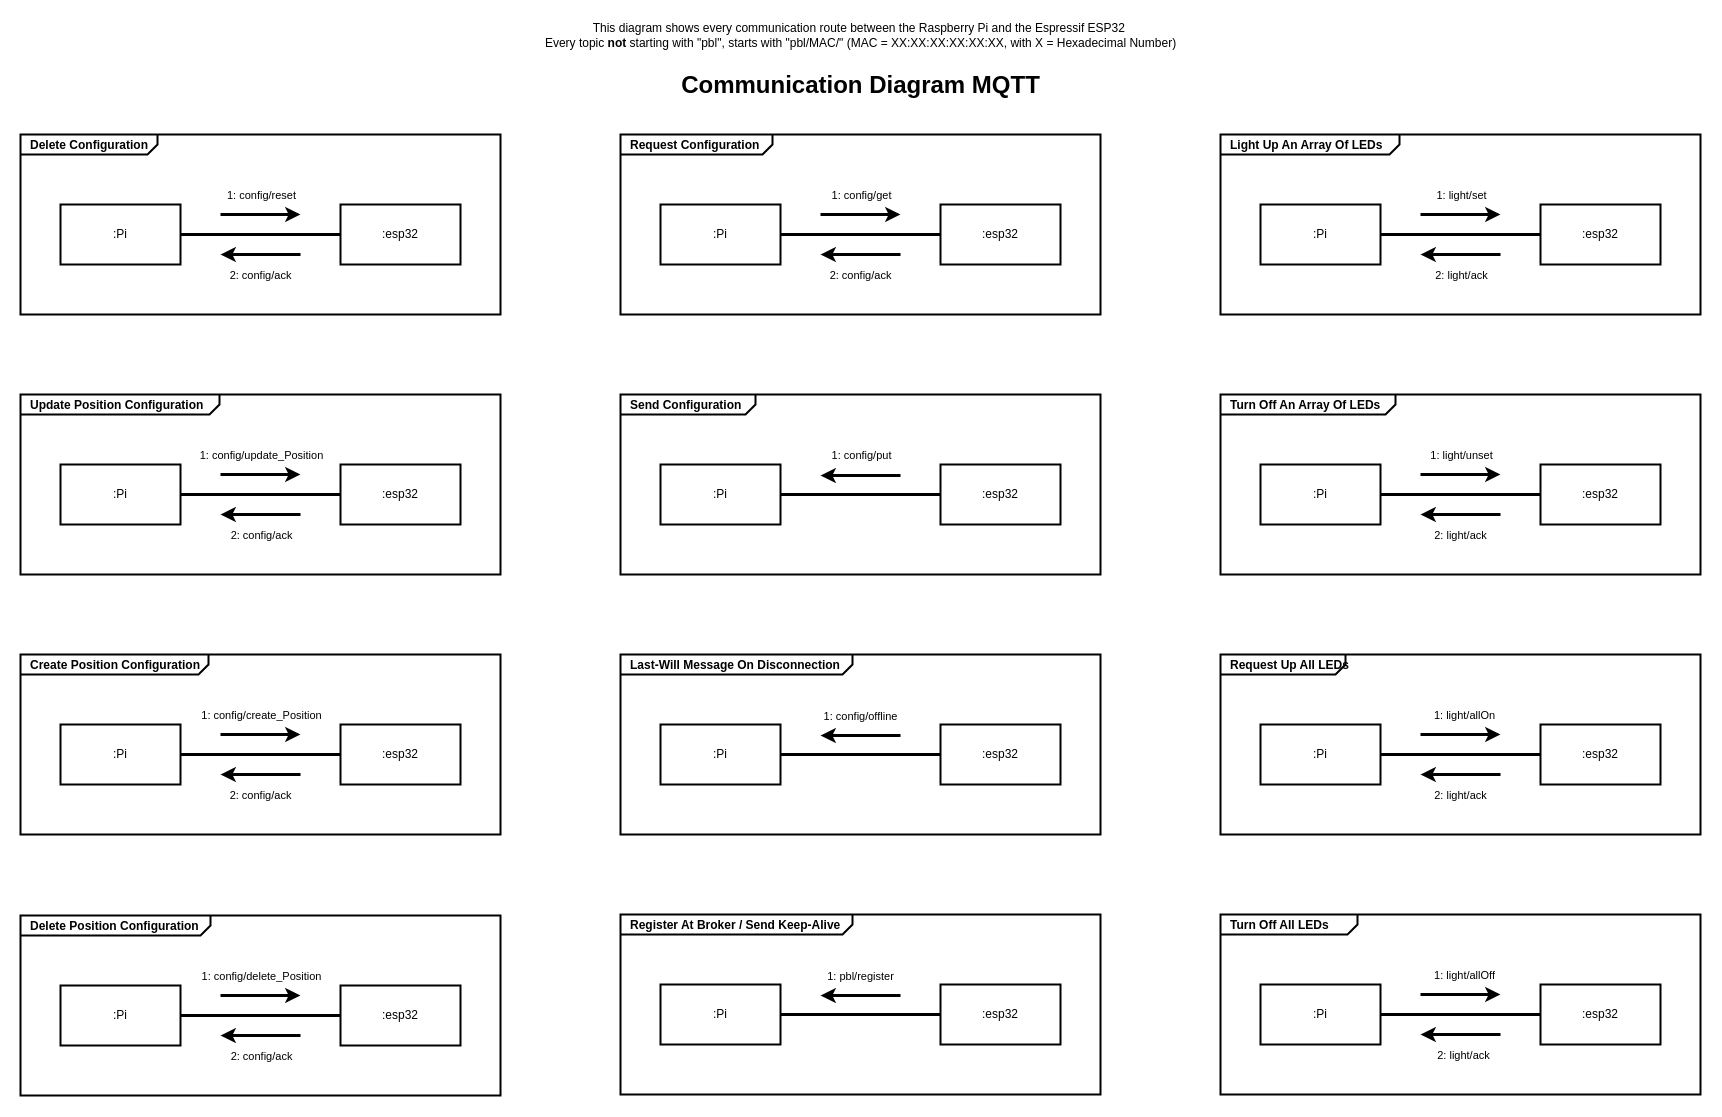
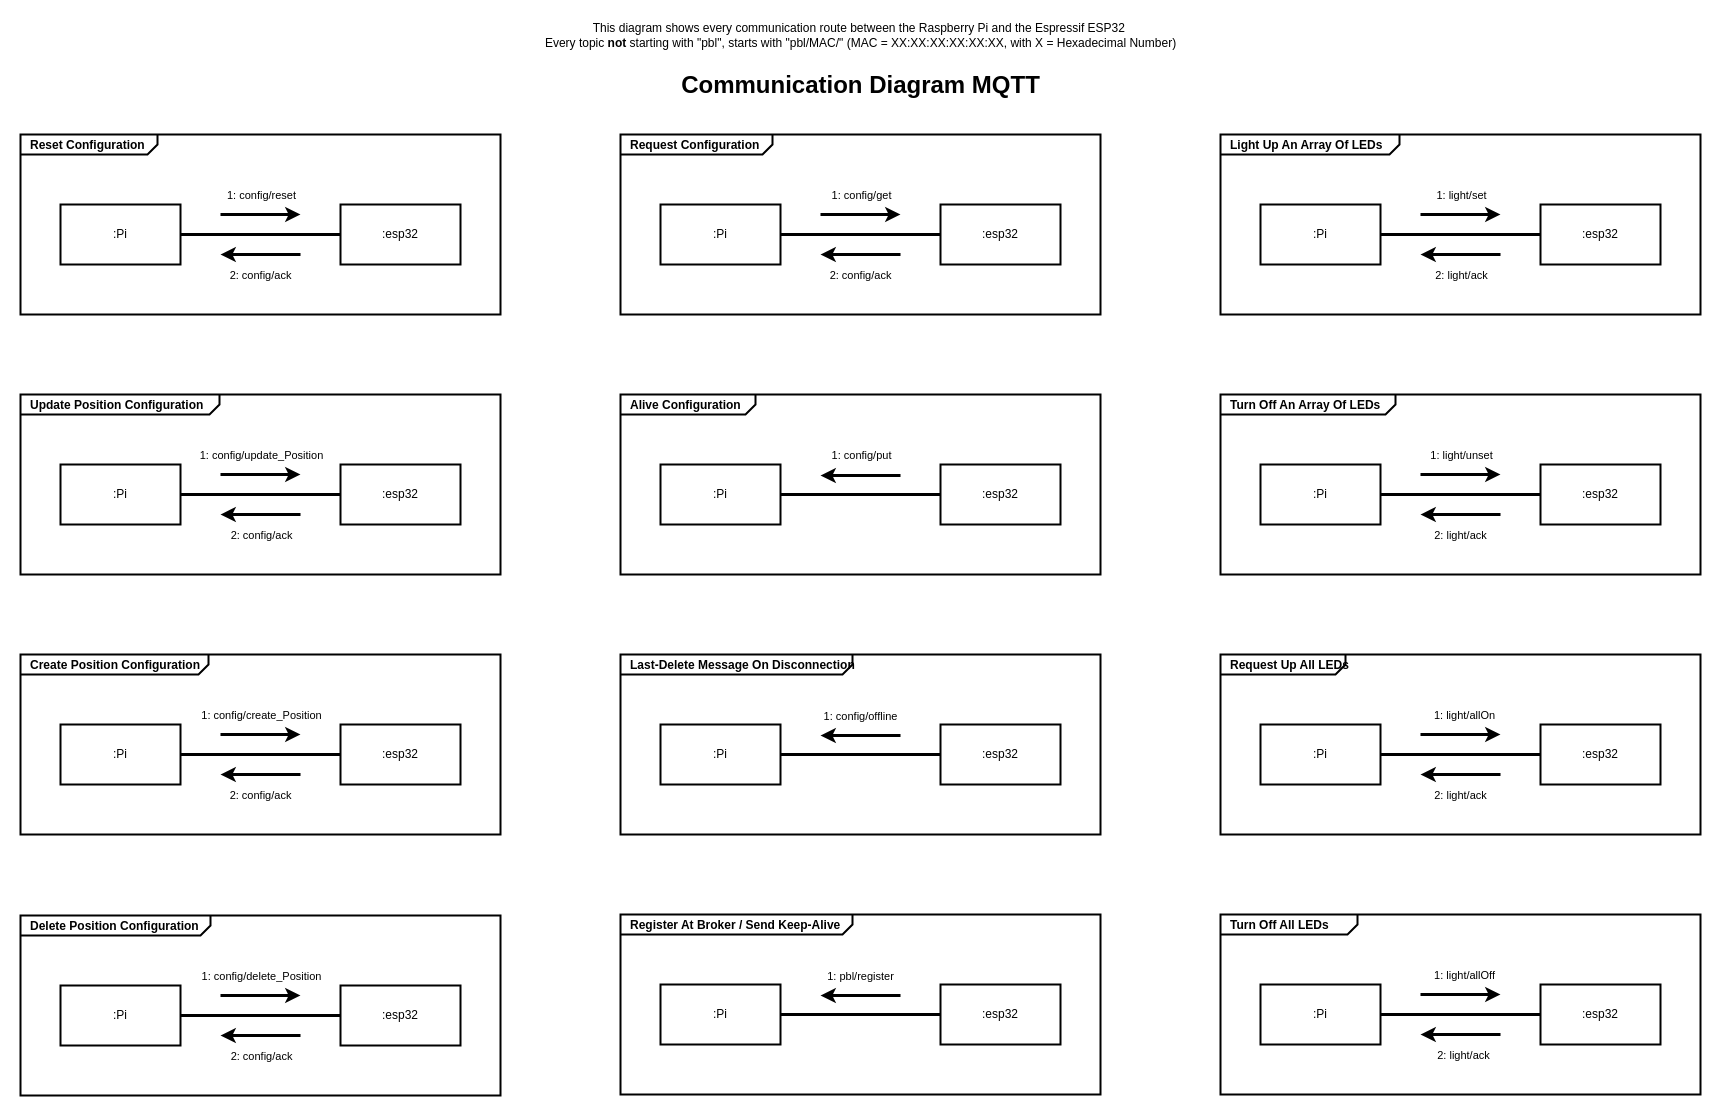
(261, 135) -> (261, 135)
(861, 395) -> (861, 395)
(861, 655) -> (861, 655)
